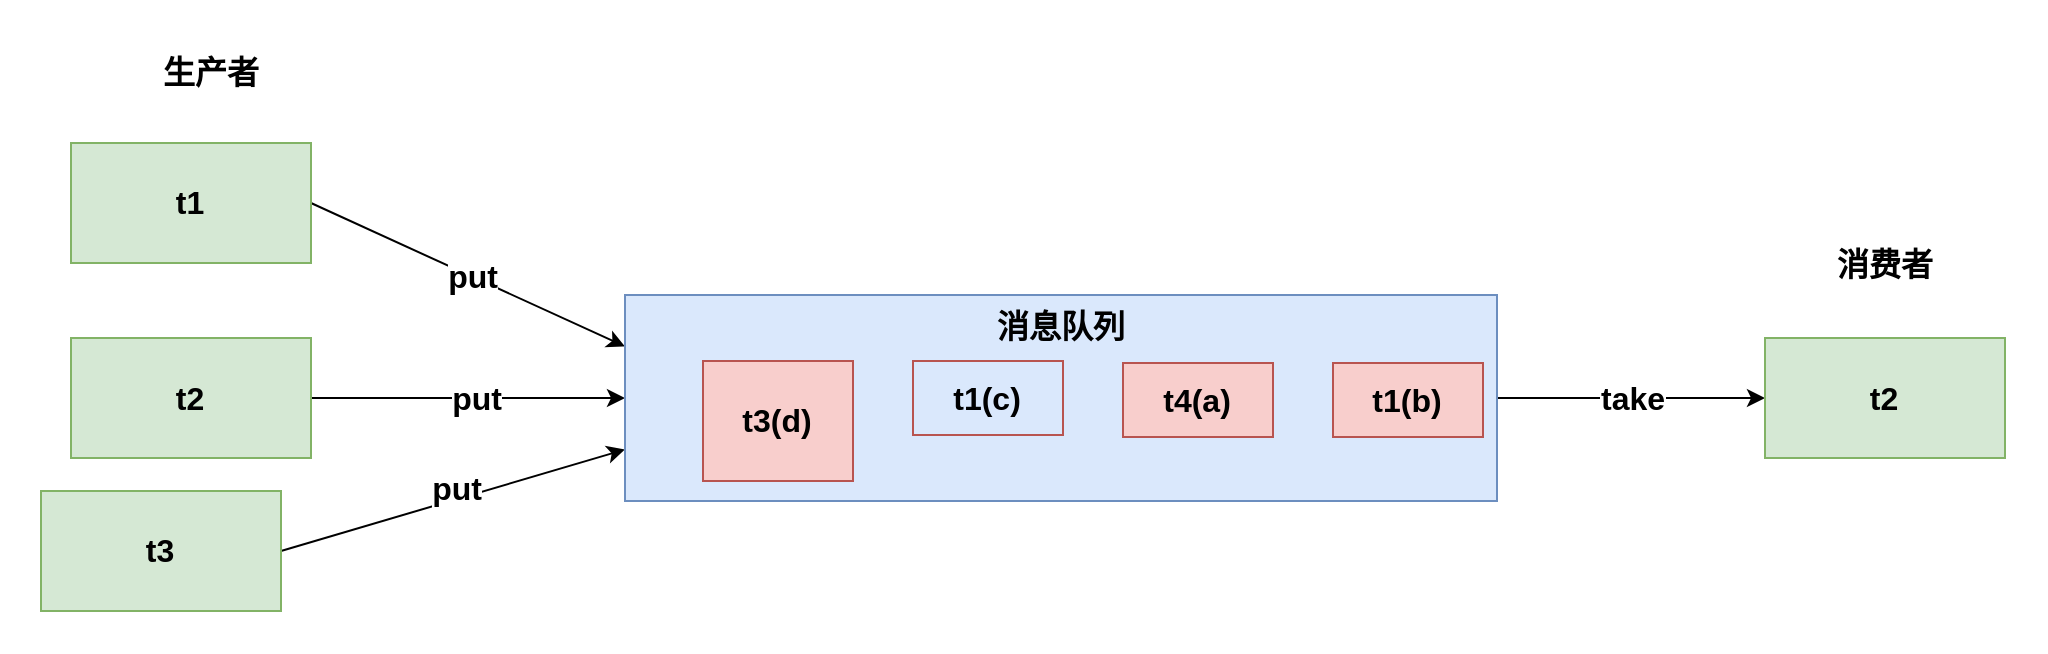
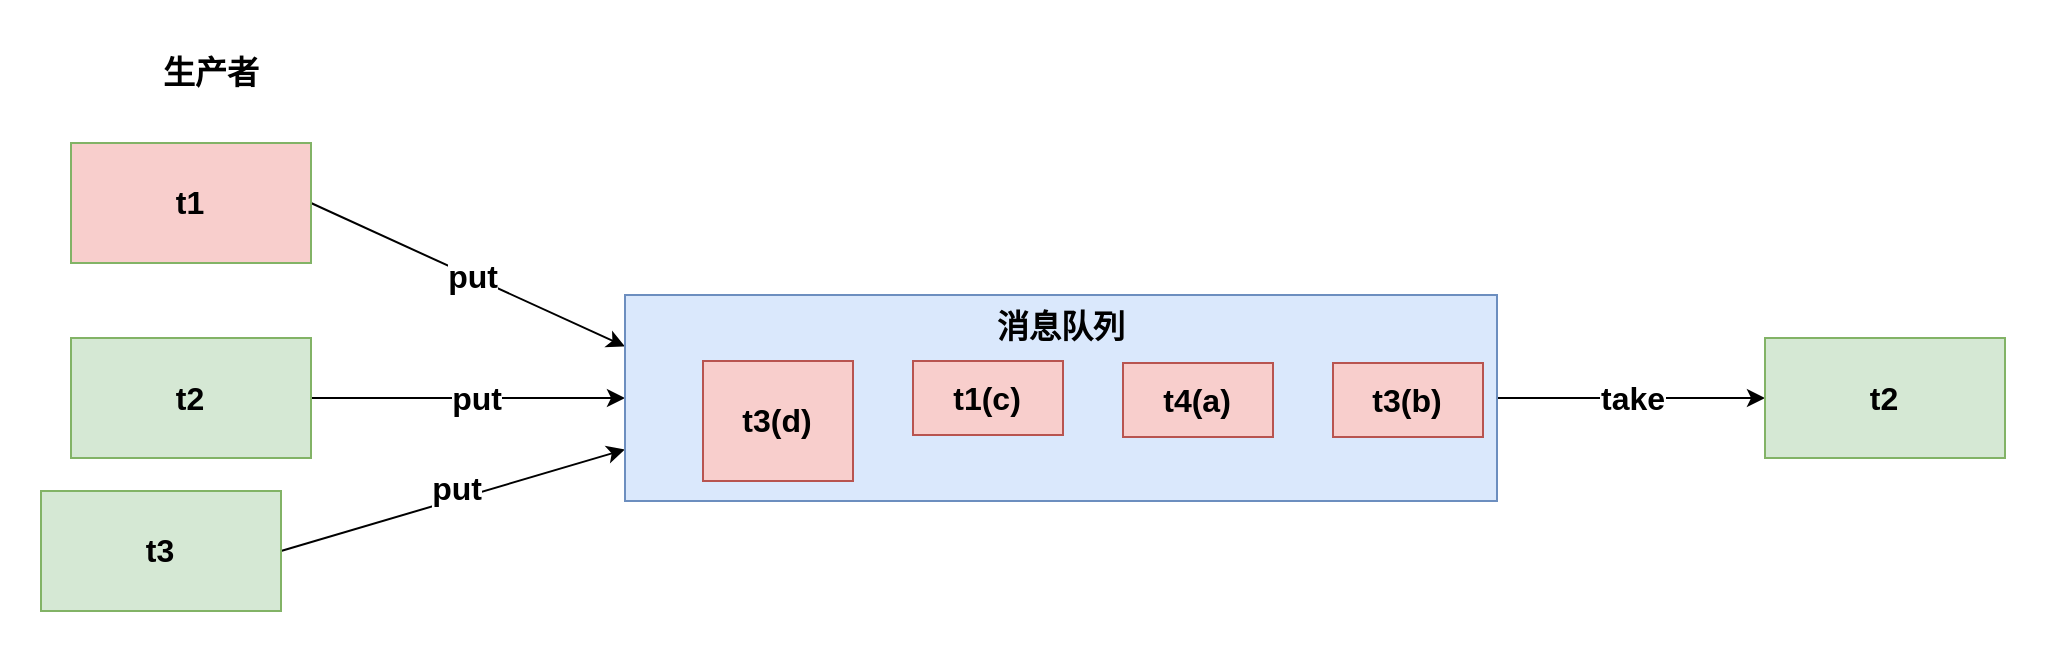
(191, 203) -> (191, 203)
(1885, 264) -> none
(988, 398) -> (988, 398)
(1408, 401) -> (1408, 401)
